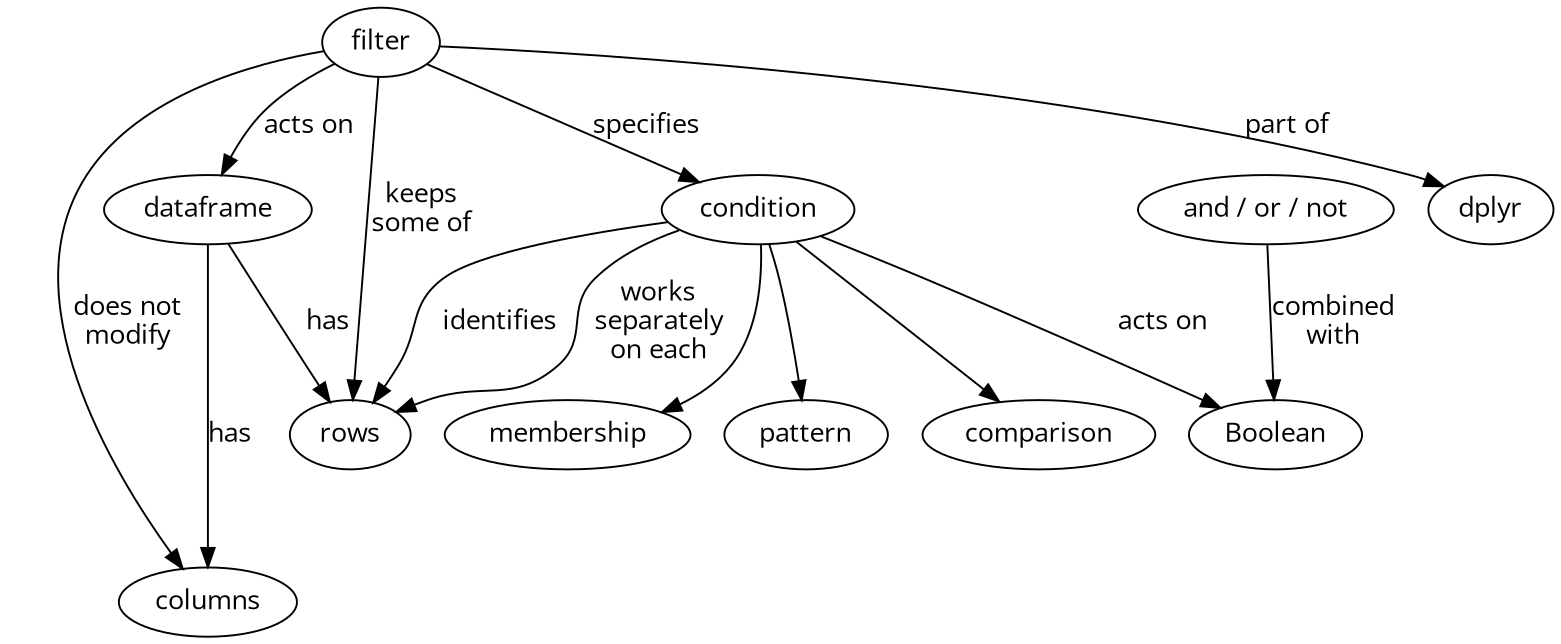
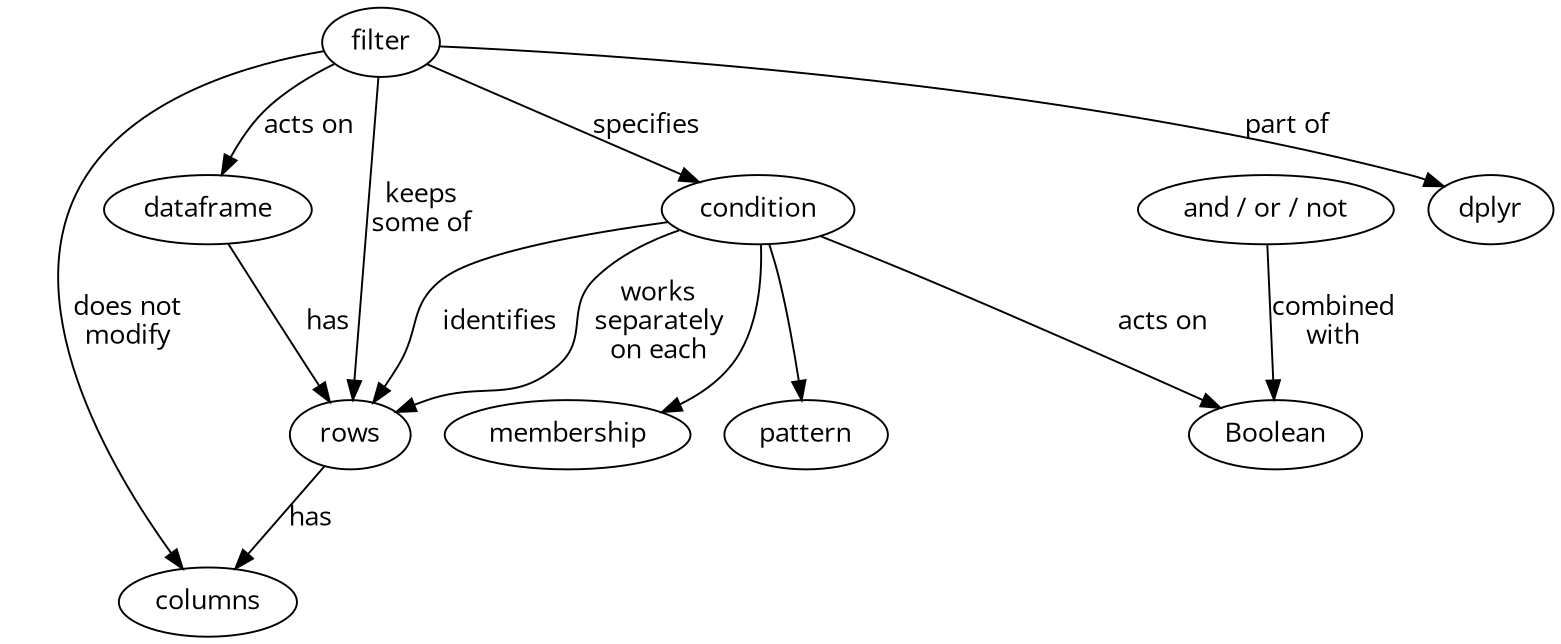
(208, 396) -> (286, 510)
(1039, 435) -> none
